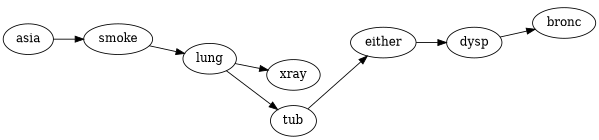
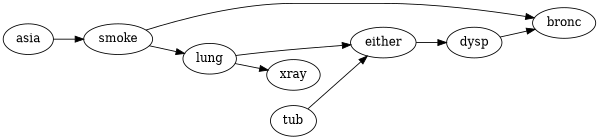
none -> (335, 3)
(249, 88) -> (289, 50)
